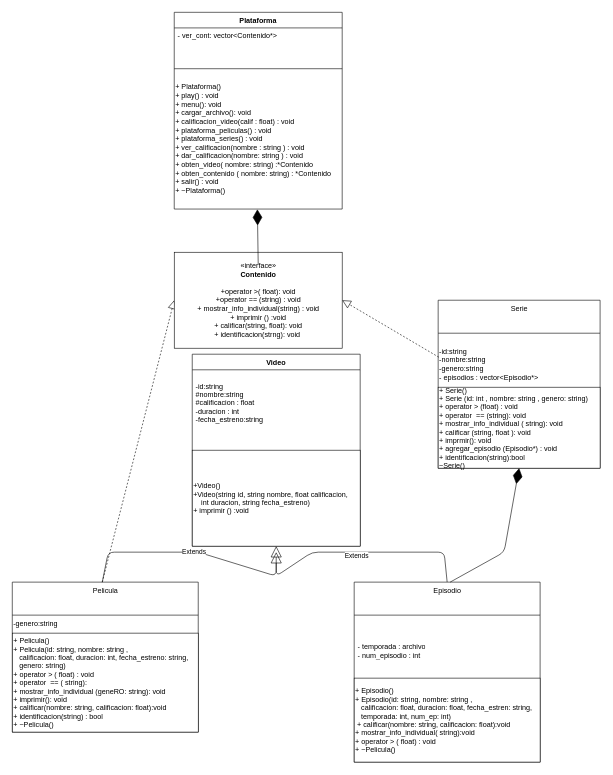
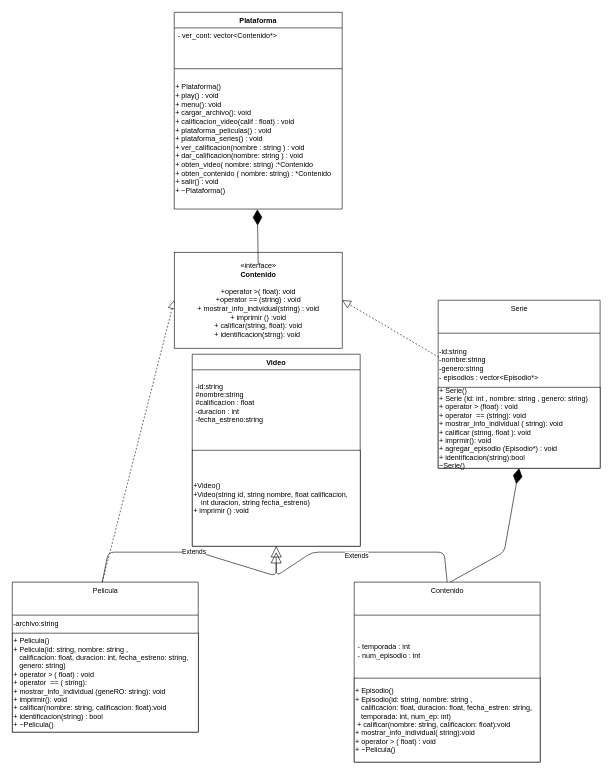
(448, 591) -> (448, 591)
(40, 624) -> (41, 624)
(396, 647) -> (392, 647)
